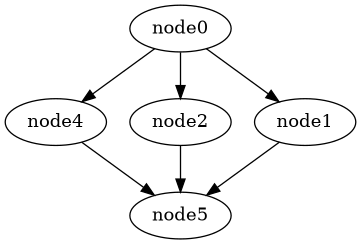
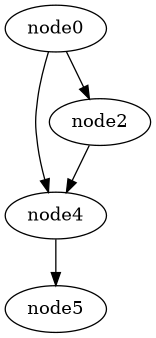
(305, 122) -> none
(181, 162) -> (81, 163)
